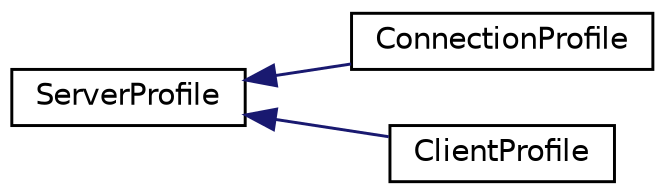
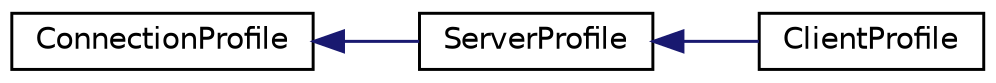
(313, 70) -> (382, 41)
